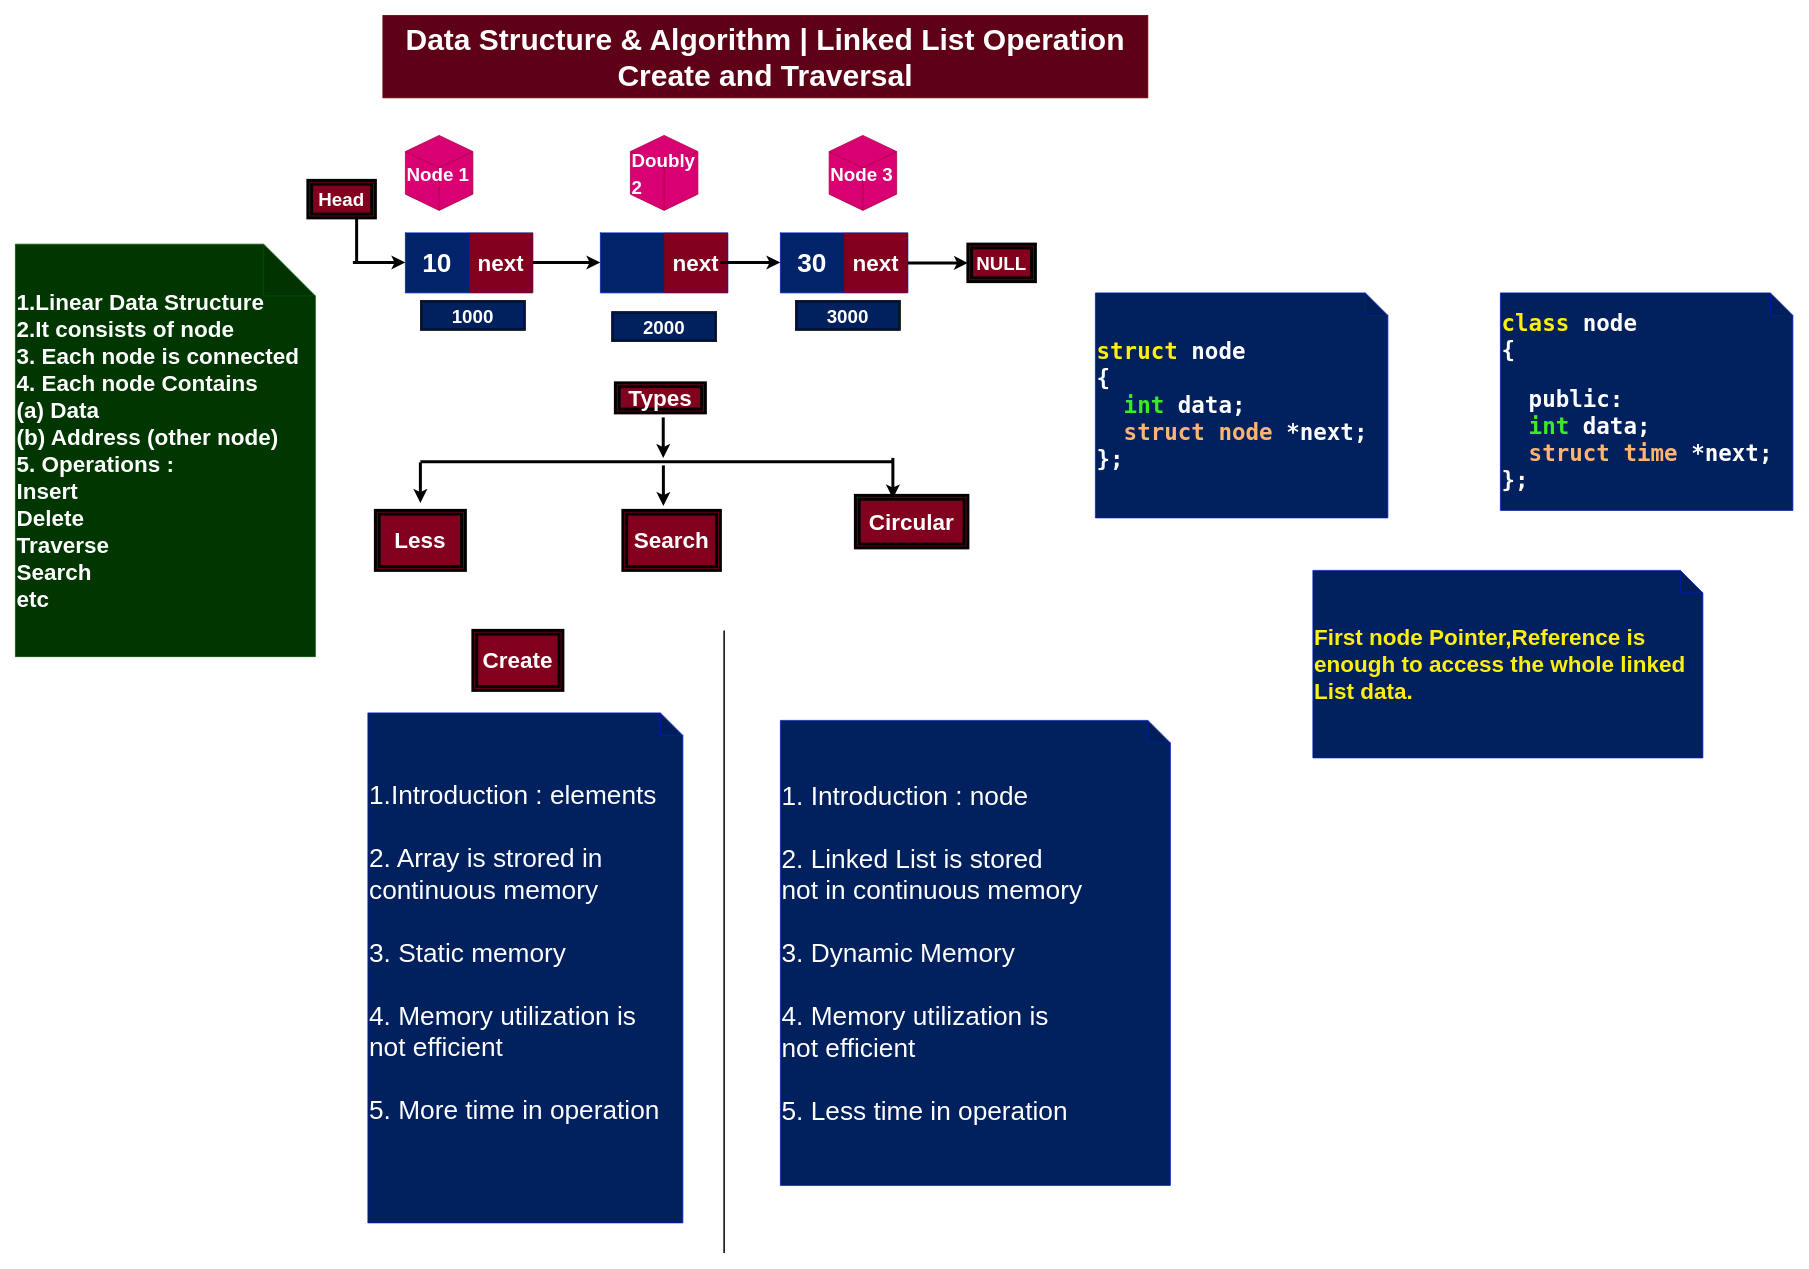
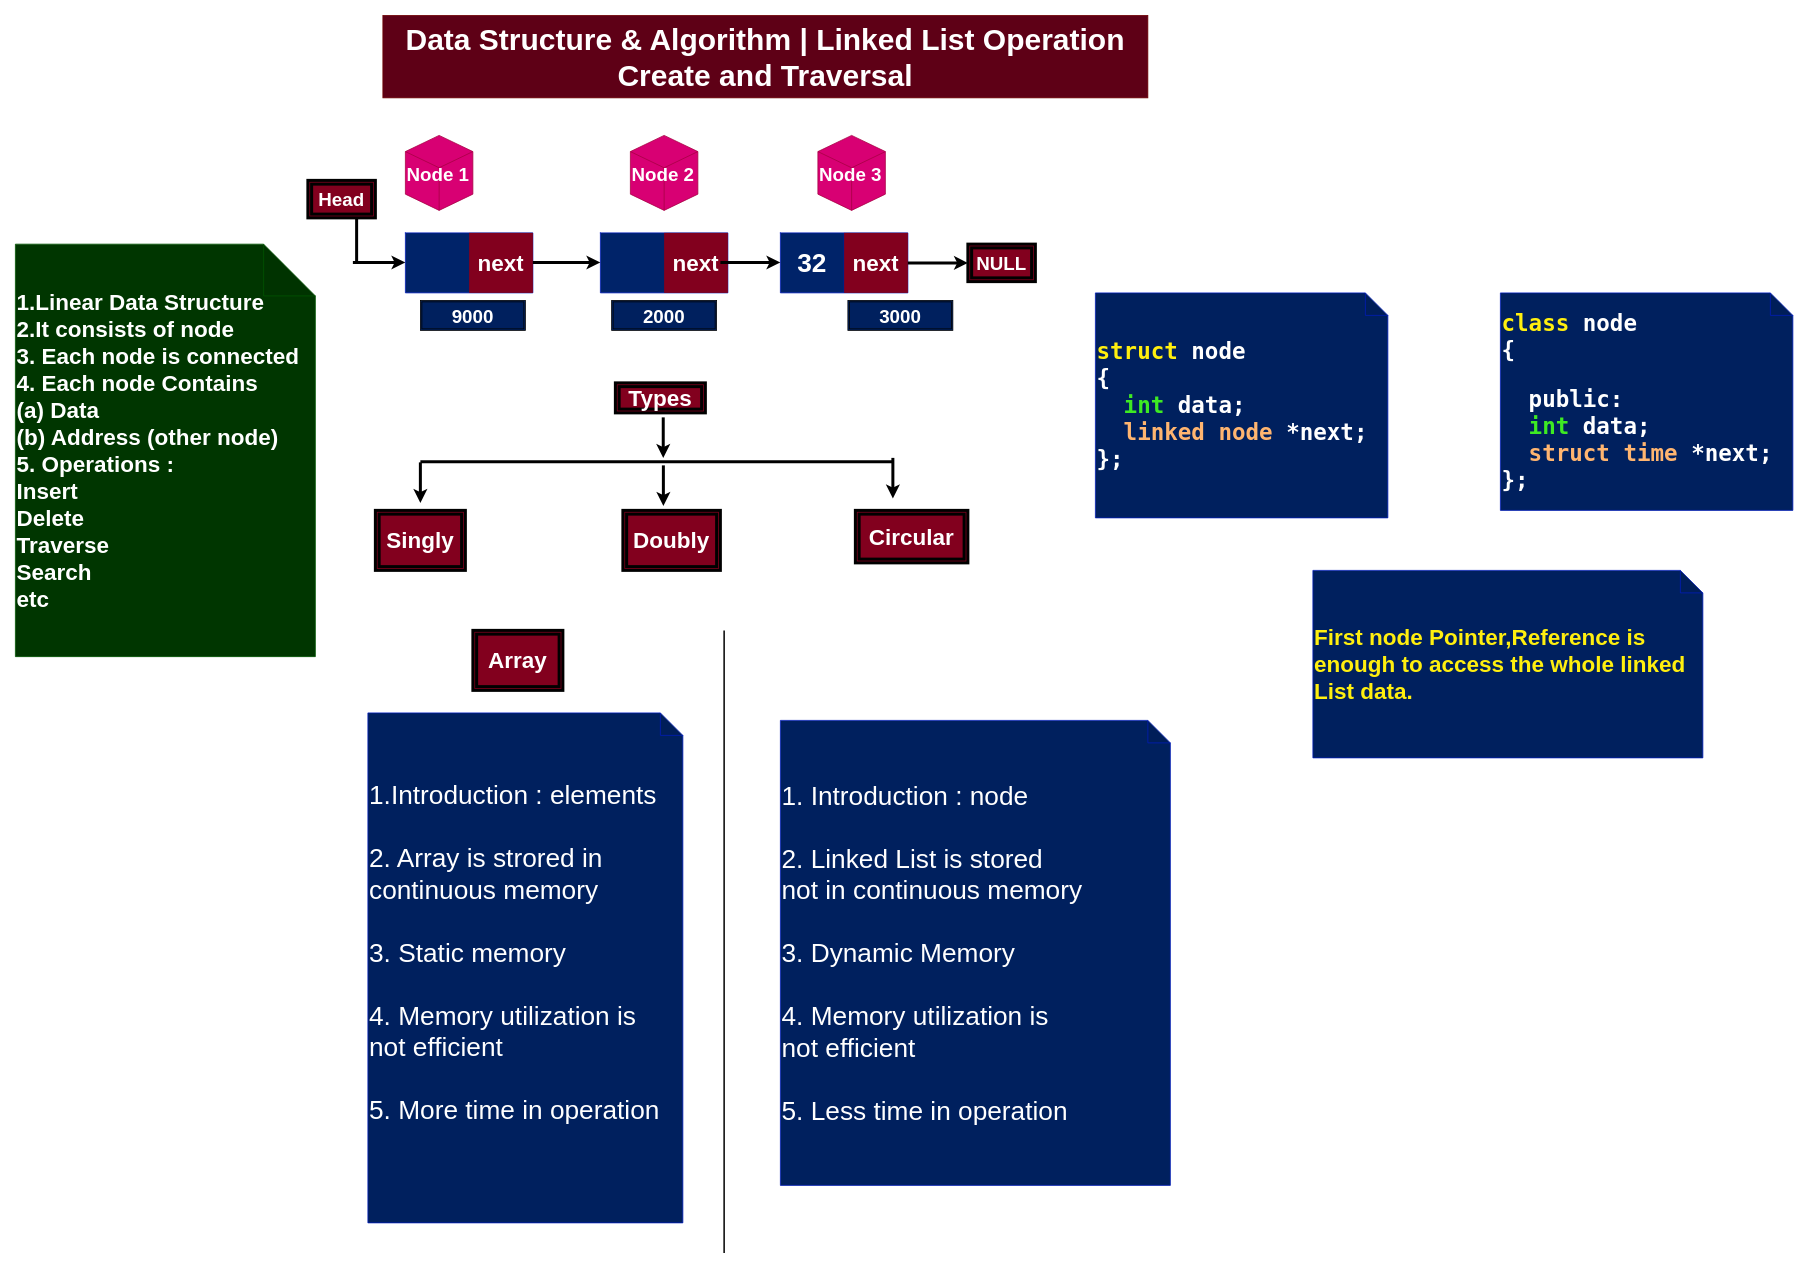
(665, 173) -> (665, 173)
(863, 173) -> (852, 173)
(437, 263) -> none
(812, 263) -> (812, 263)
(473, 315) -> (473, 315)
(848, 315) -> (900, 315)
(664, 327) -> (664, 315)
(1202, 405) -> (1196, 405)
(912, 522) -> (912, 537)
(420, 540) -> (420, 540)
(672, 540) -> (672, 540)
(518, 660) -> (518, 660)
